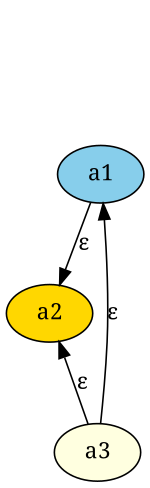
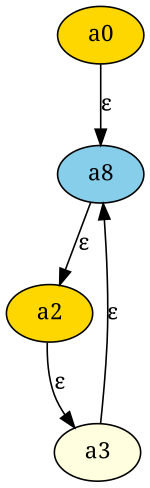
none -> (101, 35)
(101, 174) -> (101, 174)
(76, 391) -> (50, 380)
